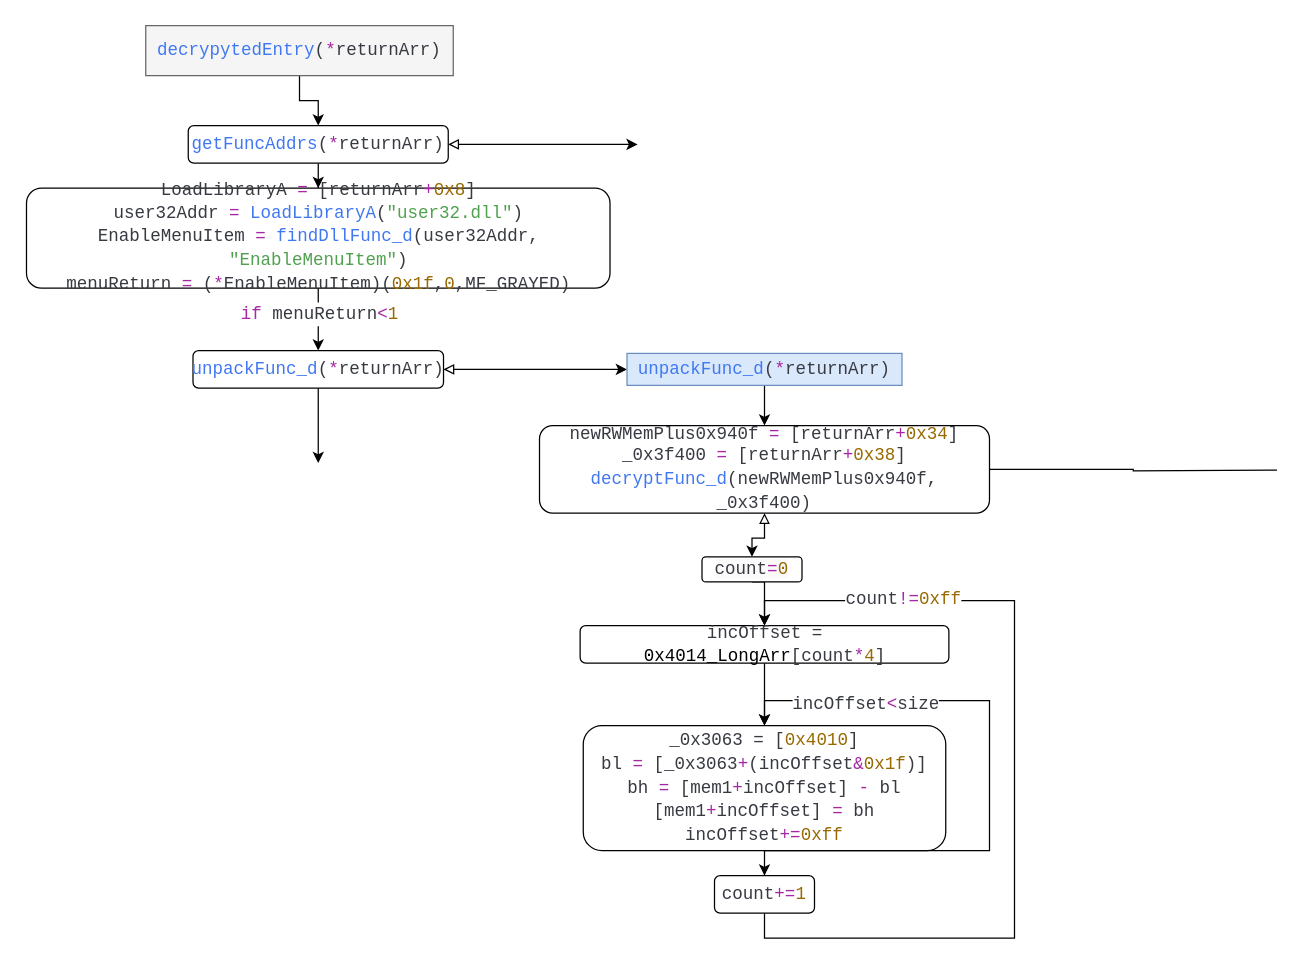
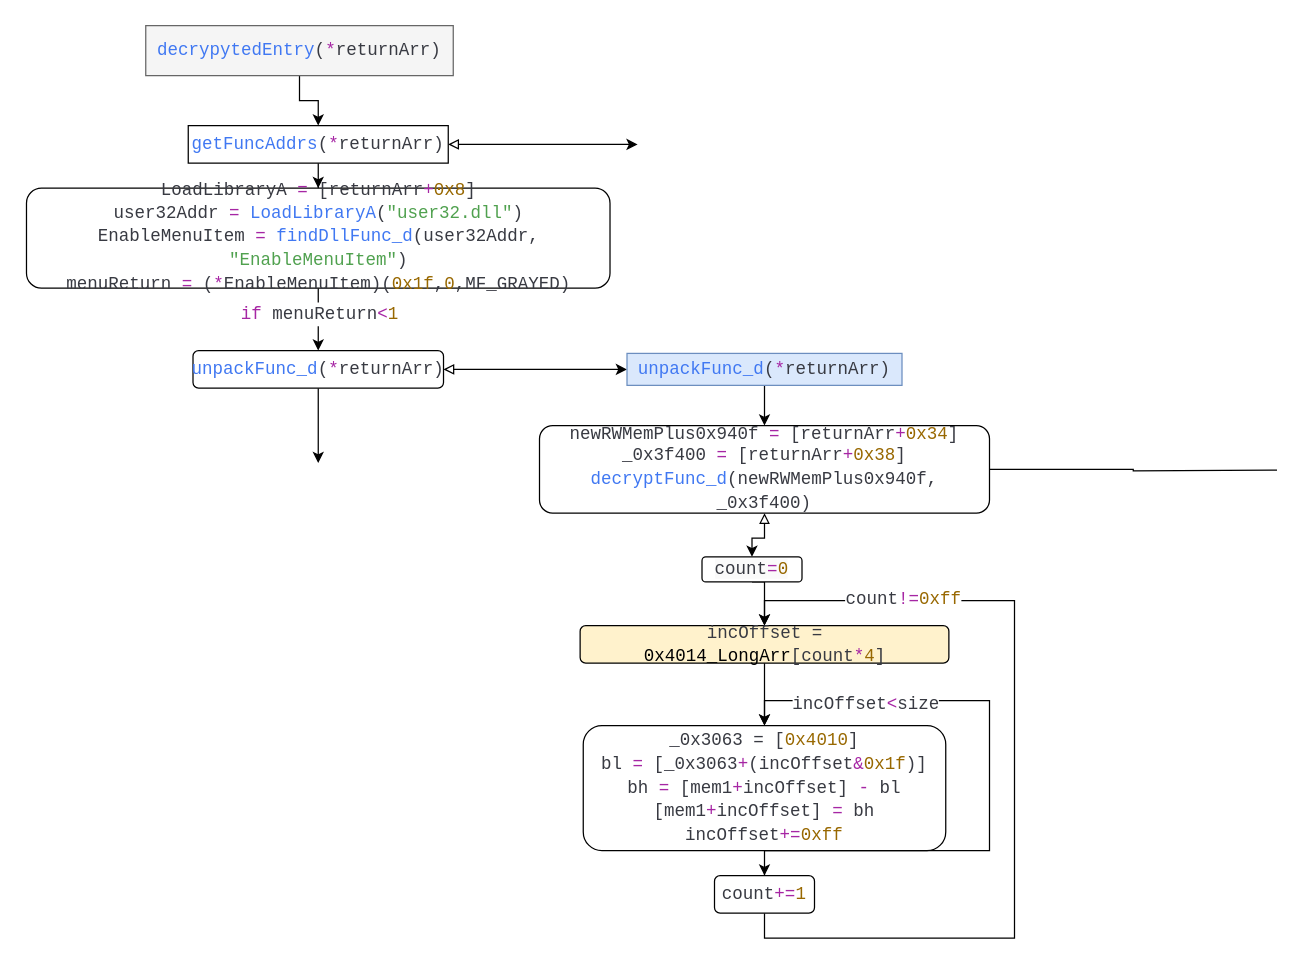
(318, 144) -> (318, 144)
(764, 644) -> (764, 644)
